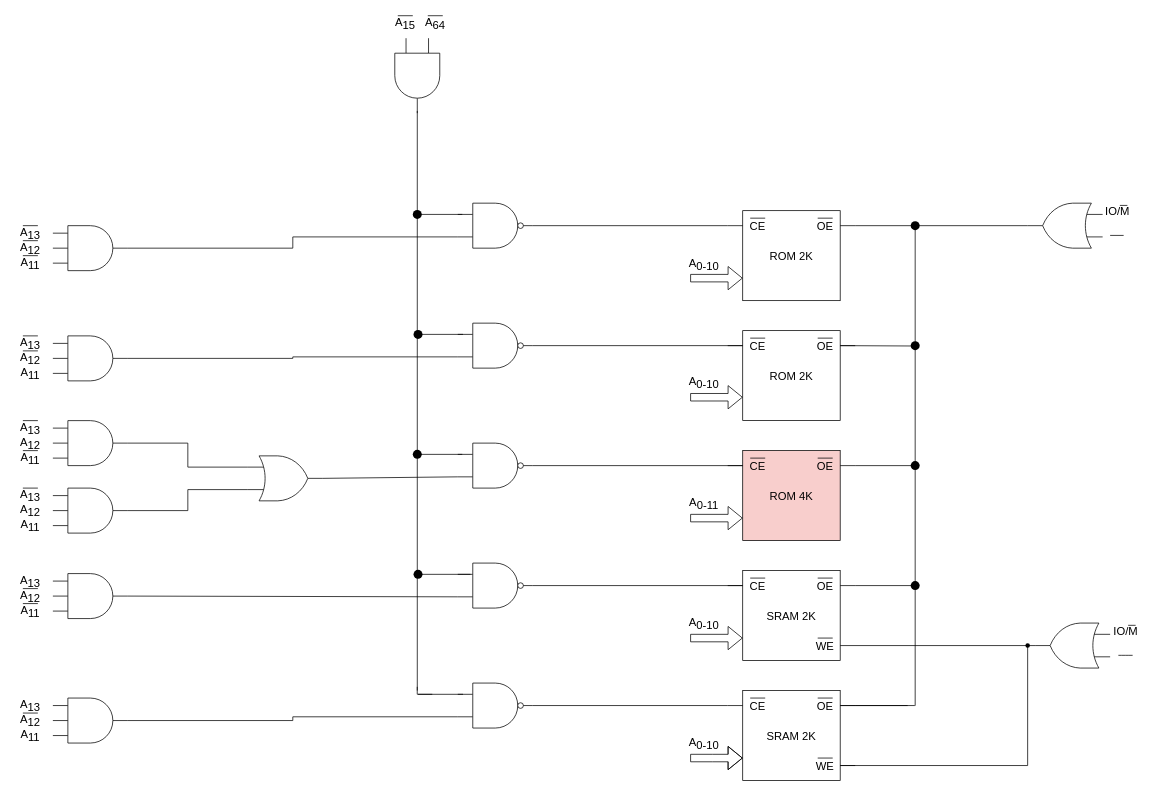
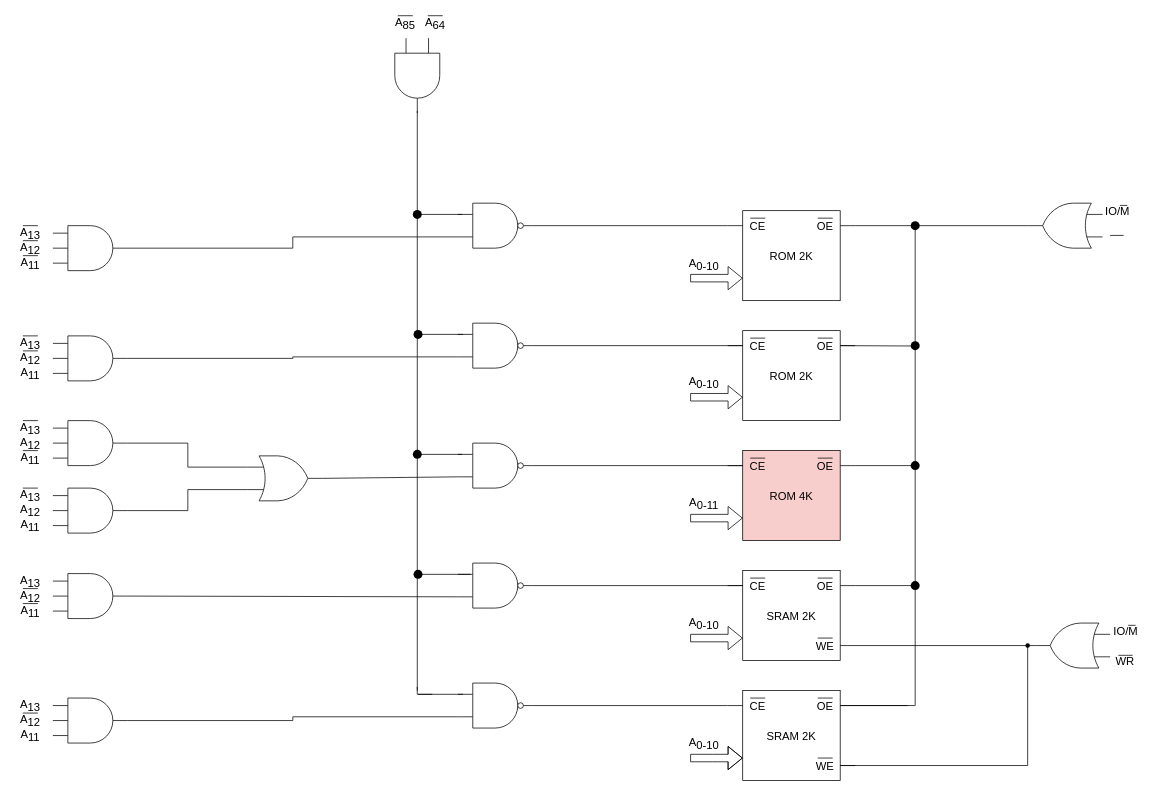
(405, 23) -> (405, 23)
none -> (1125, 660)
